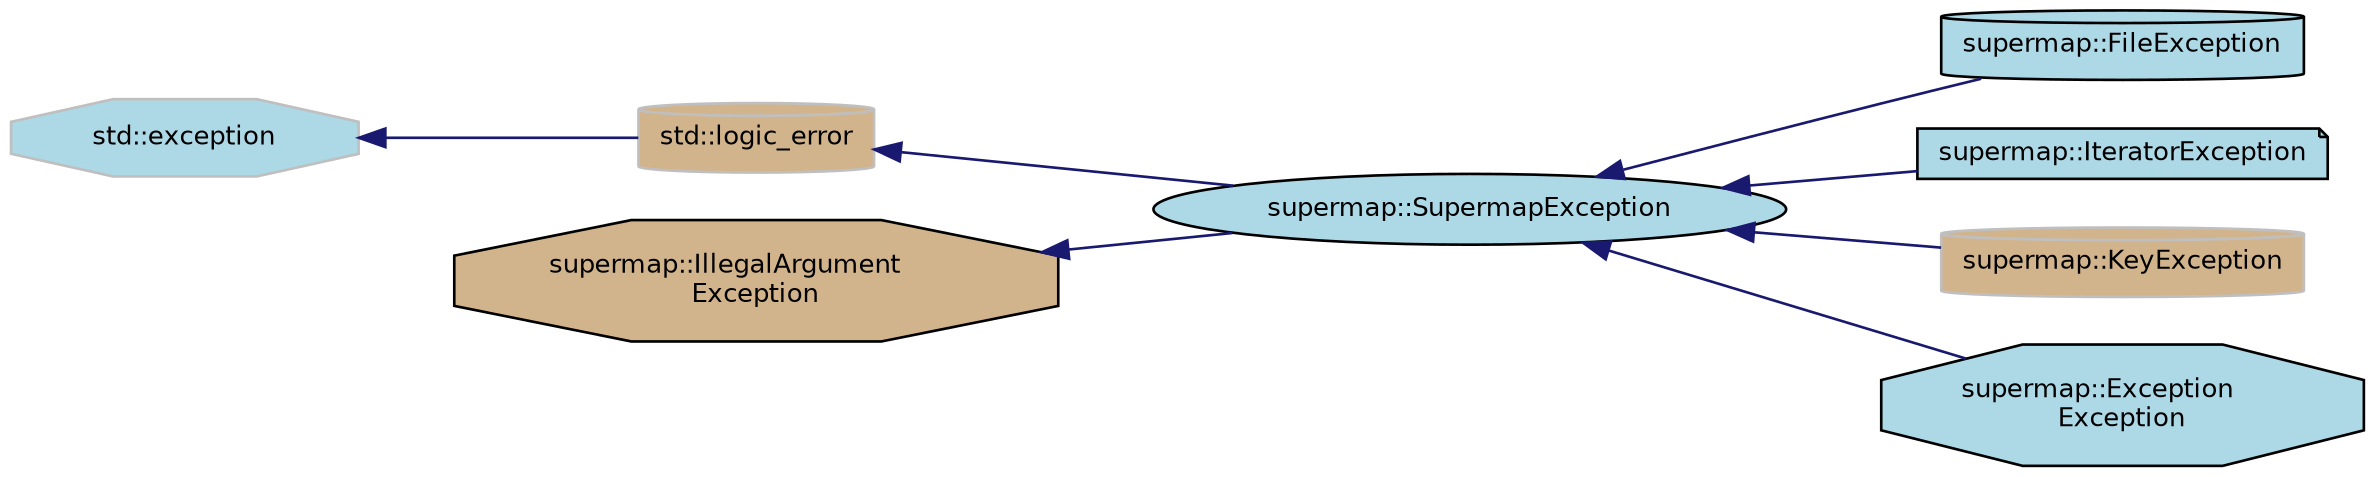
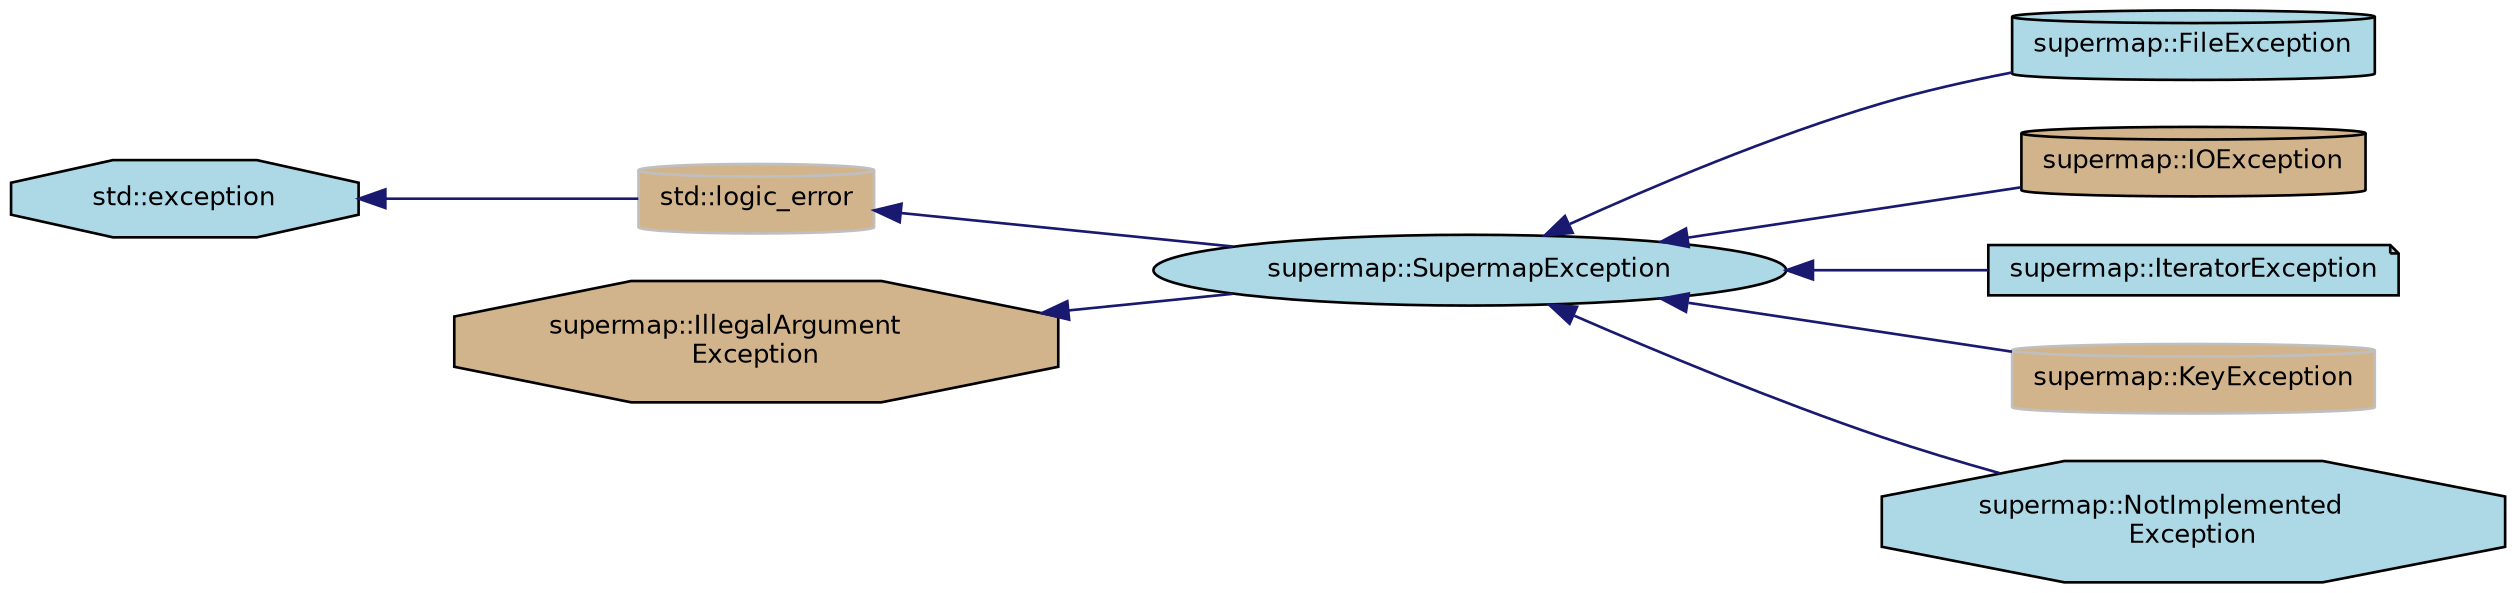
(185, 138) -> (185, 199)
none -> (2193, 162)
(2123, 405) -> (2193, 522)
